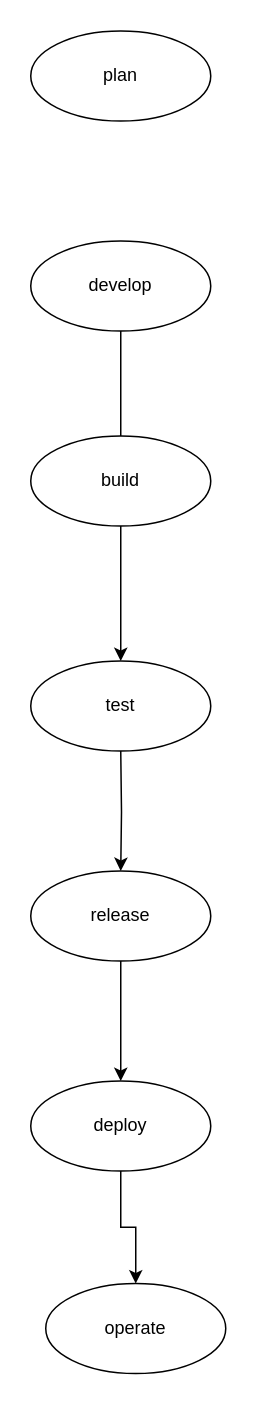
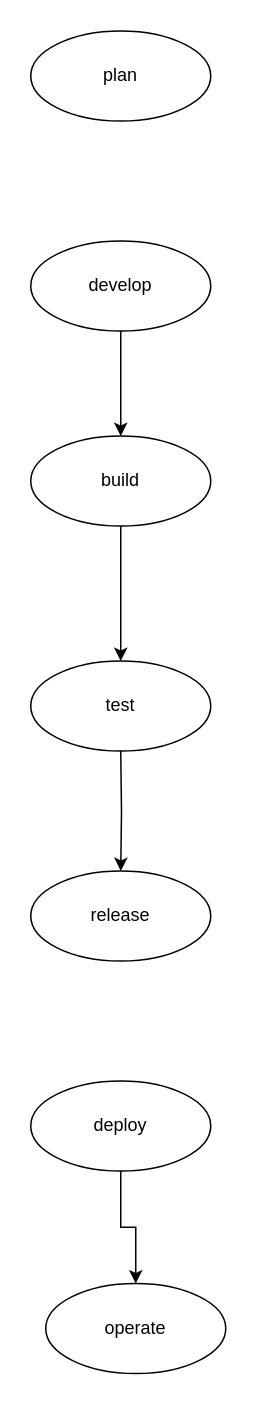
(121, 428) -> (121, 424)
(121, 1016) -> none
